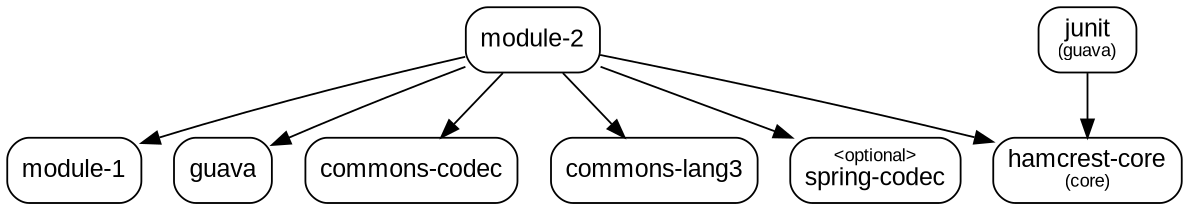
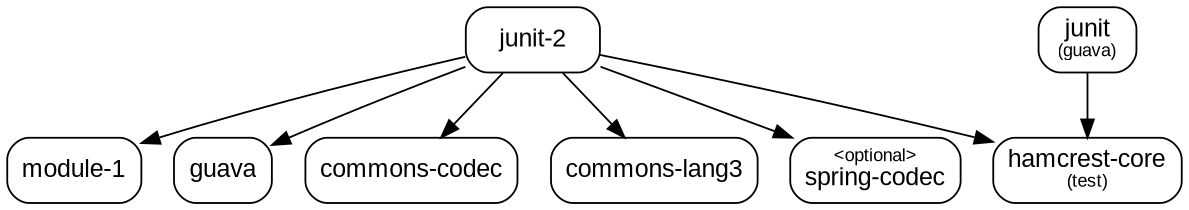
(533, 40) -> (533, 40)
(1088, 181) -> (1088, 181)
